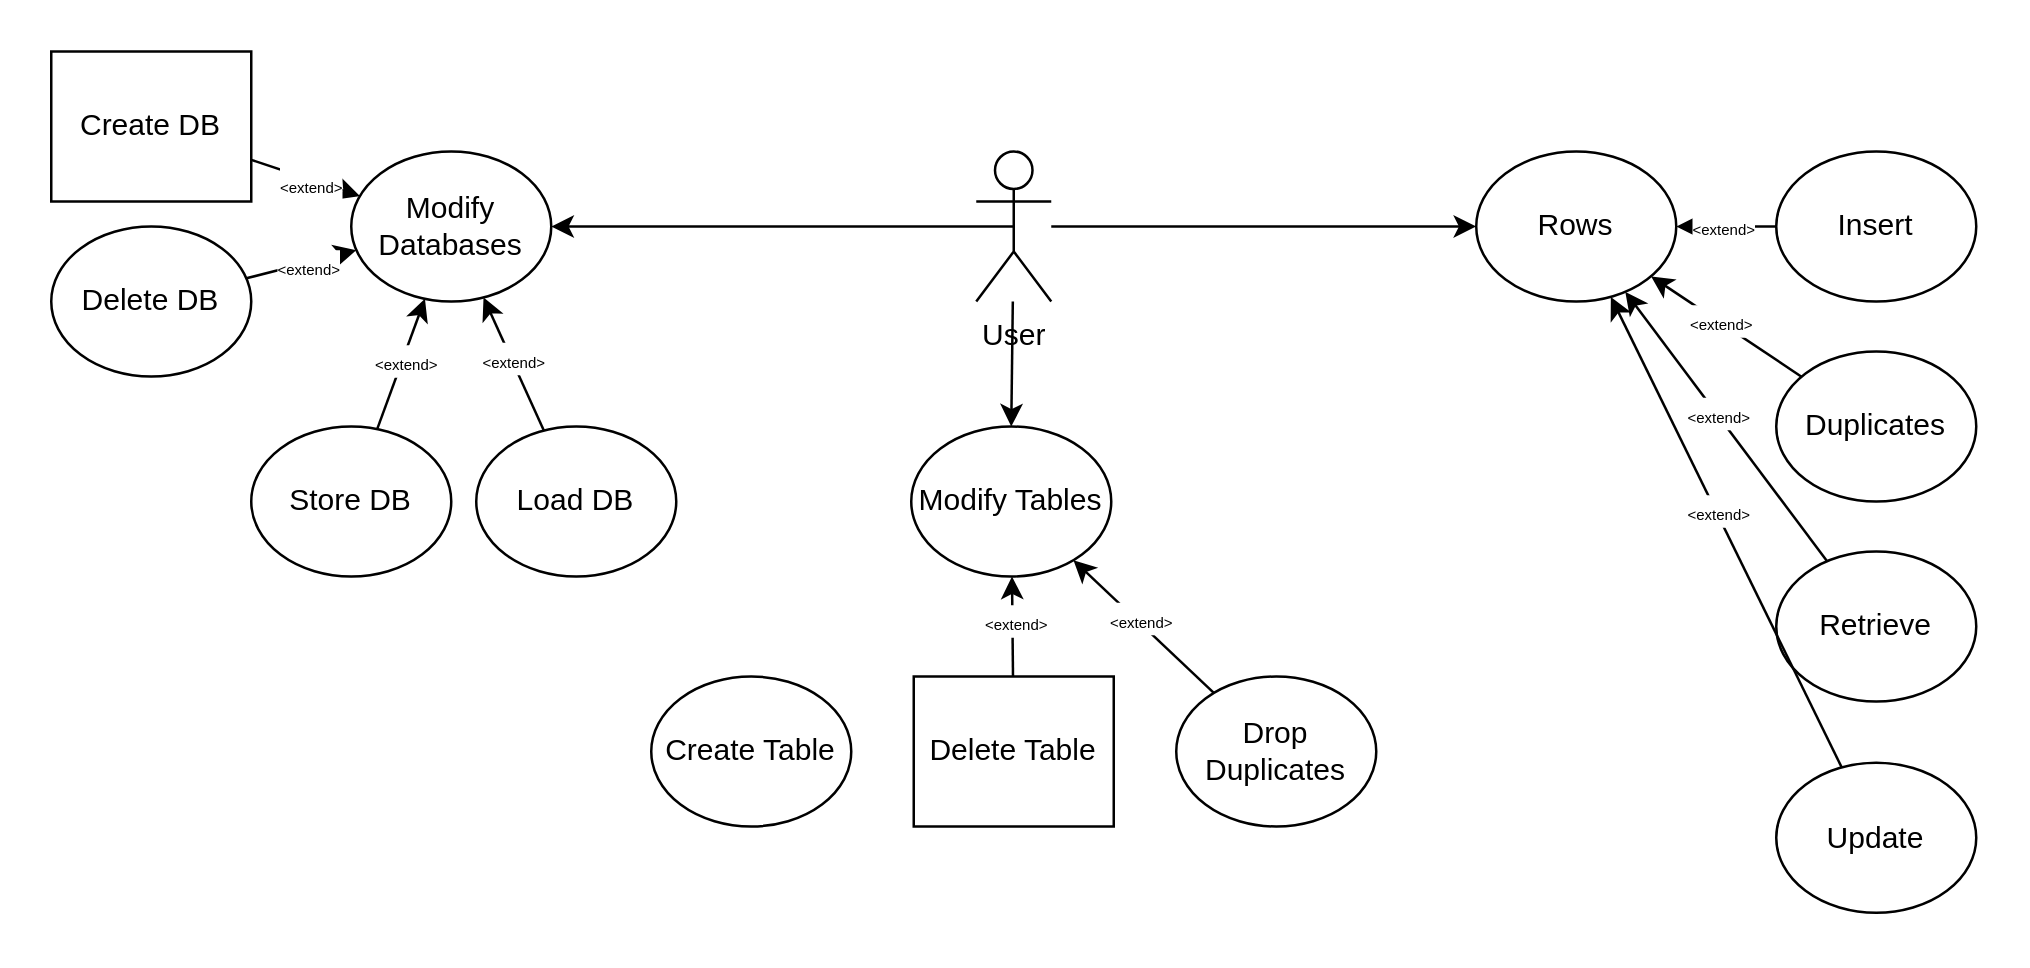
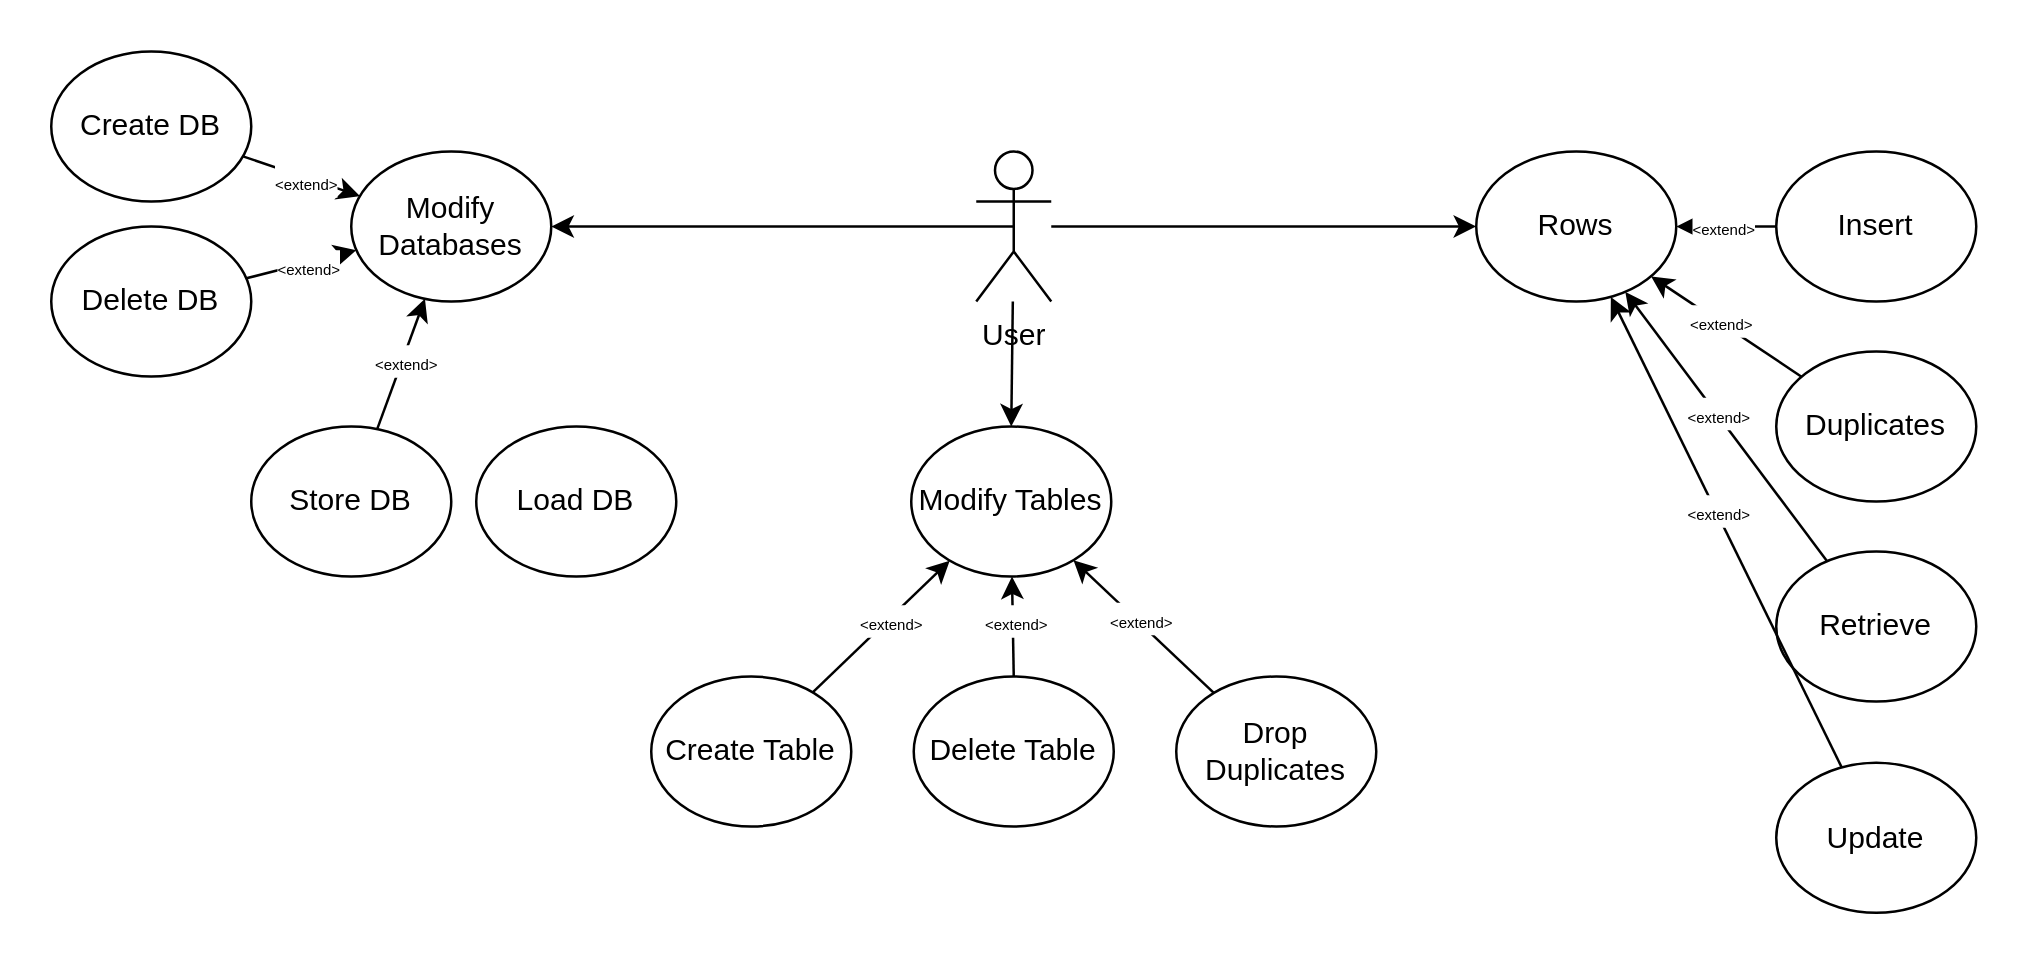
(151, 126) -> (151, 126)
(528, 395) -> none
none -> (850, 656)
(1014, 751) -> (1014, 751)
